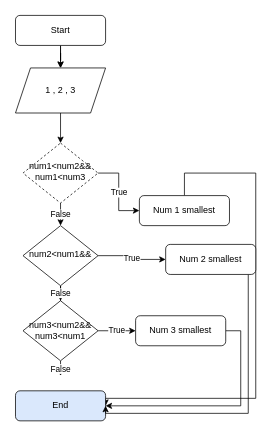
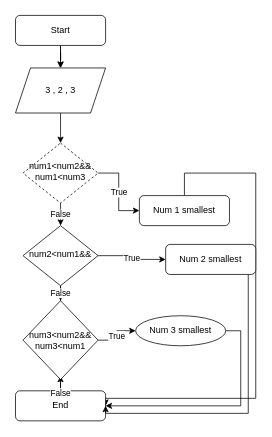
(60, 90) -> (60, 90)
(60, 330) -> (60, 340)
(180, 330) -> (180, 330)
(60, 405) -> (60, 405)
